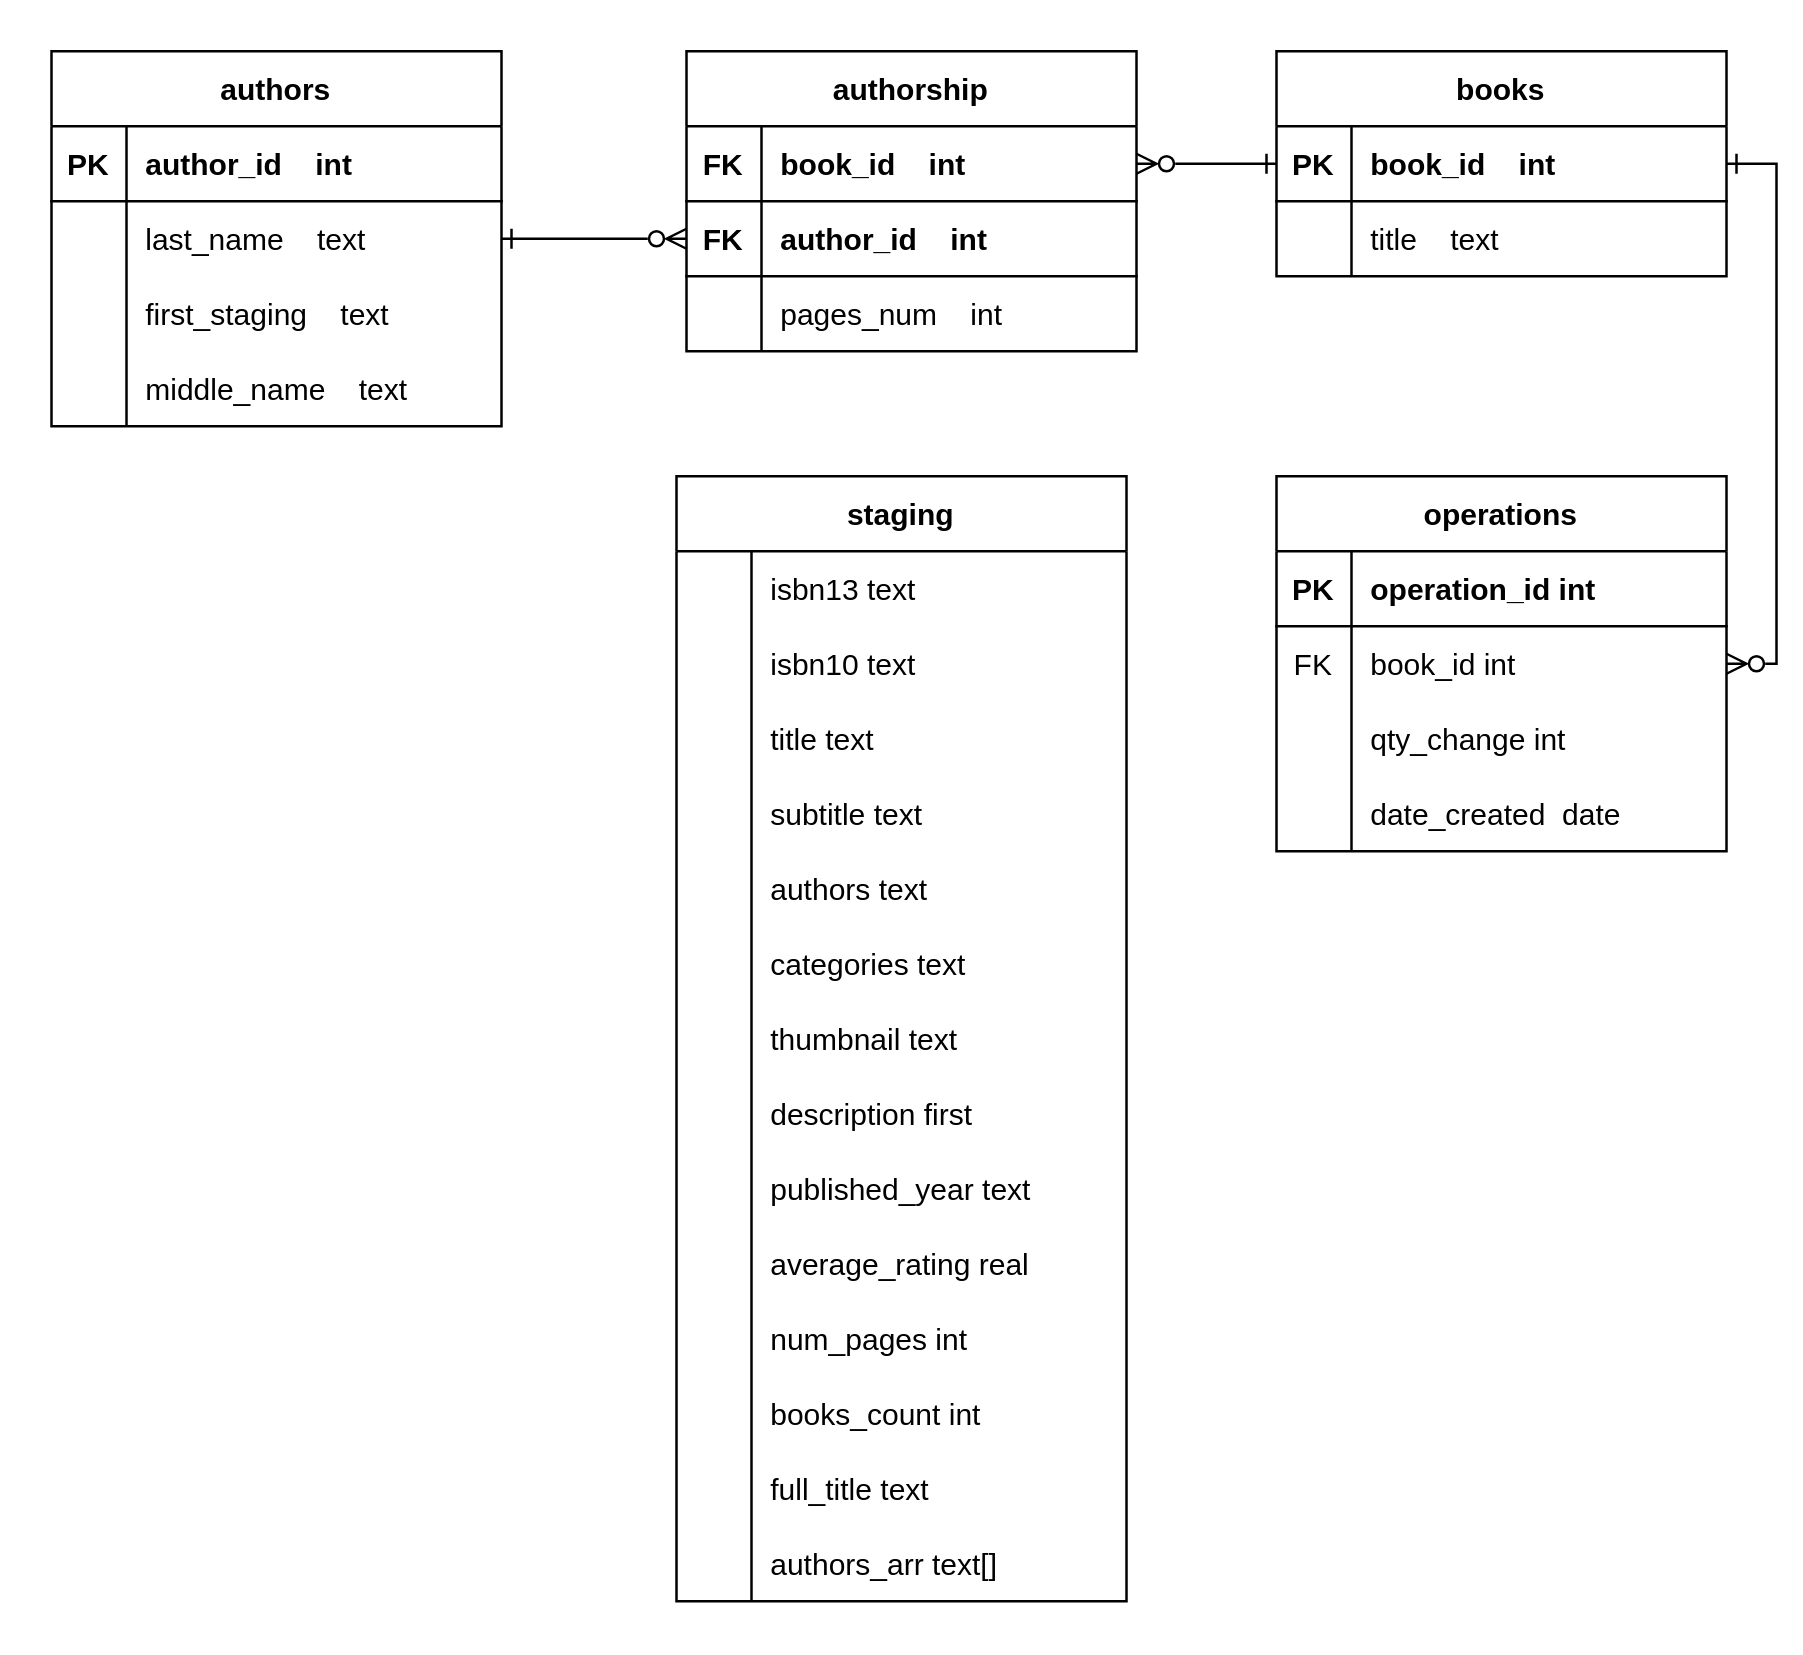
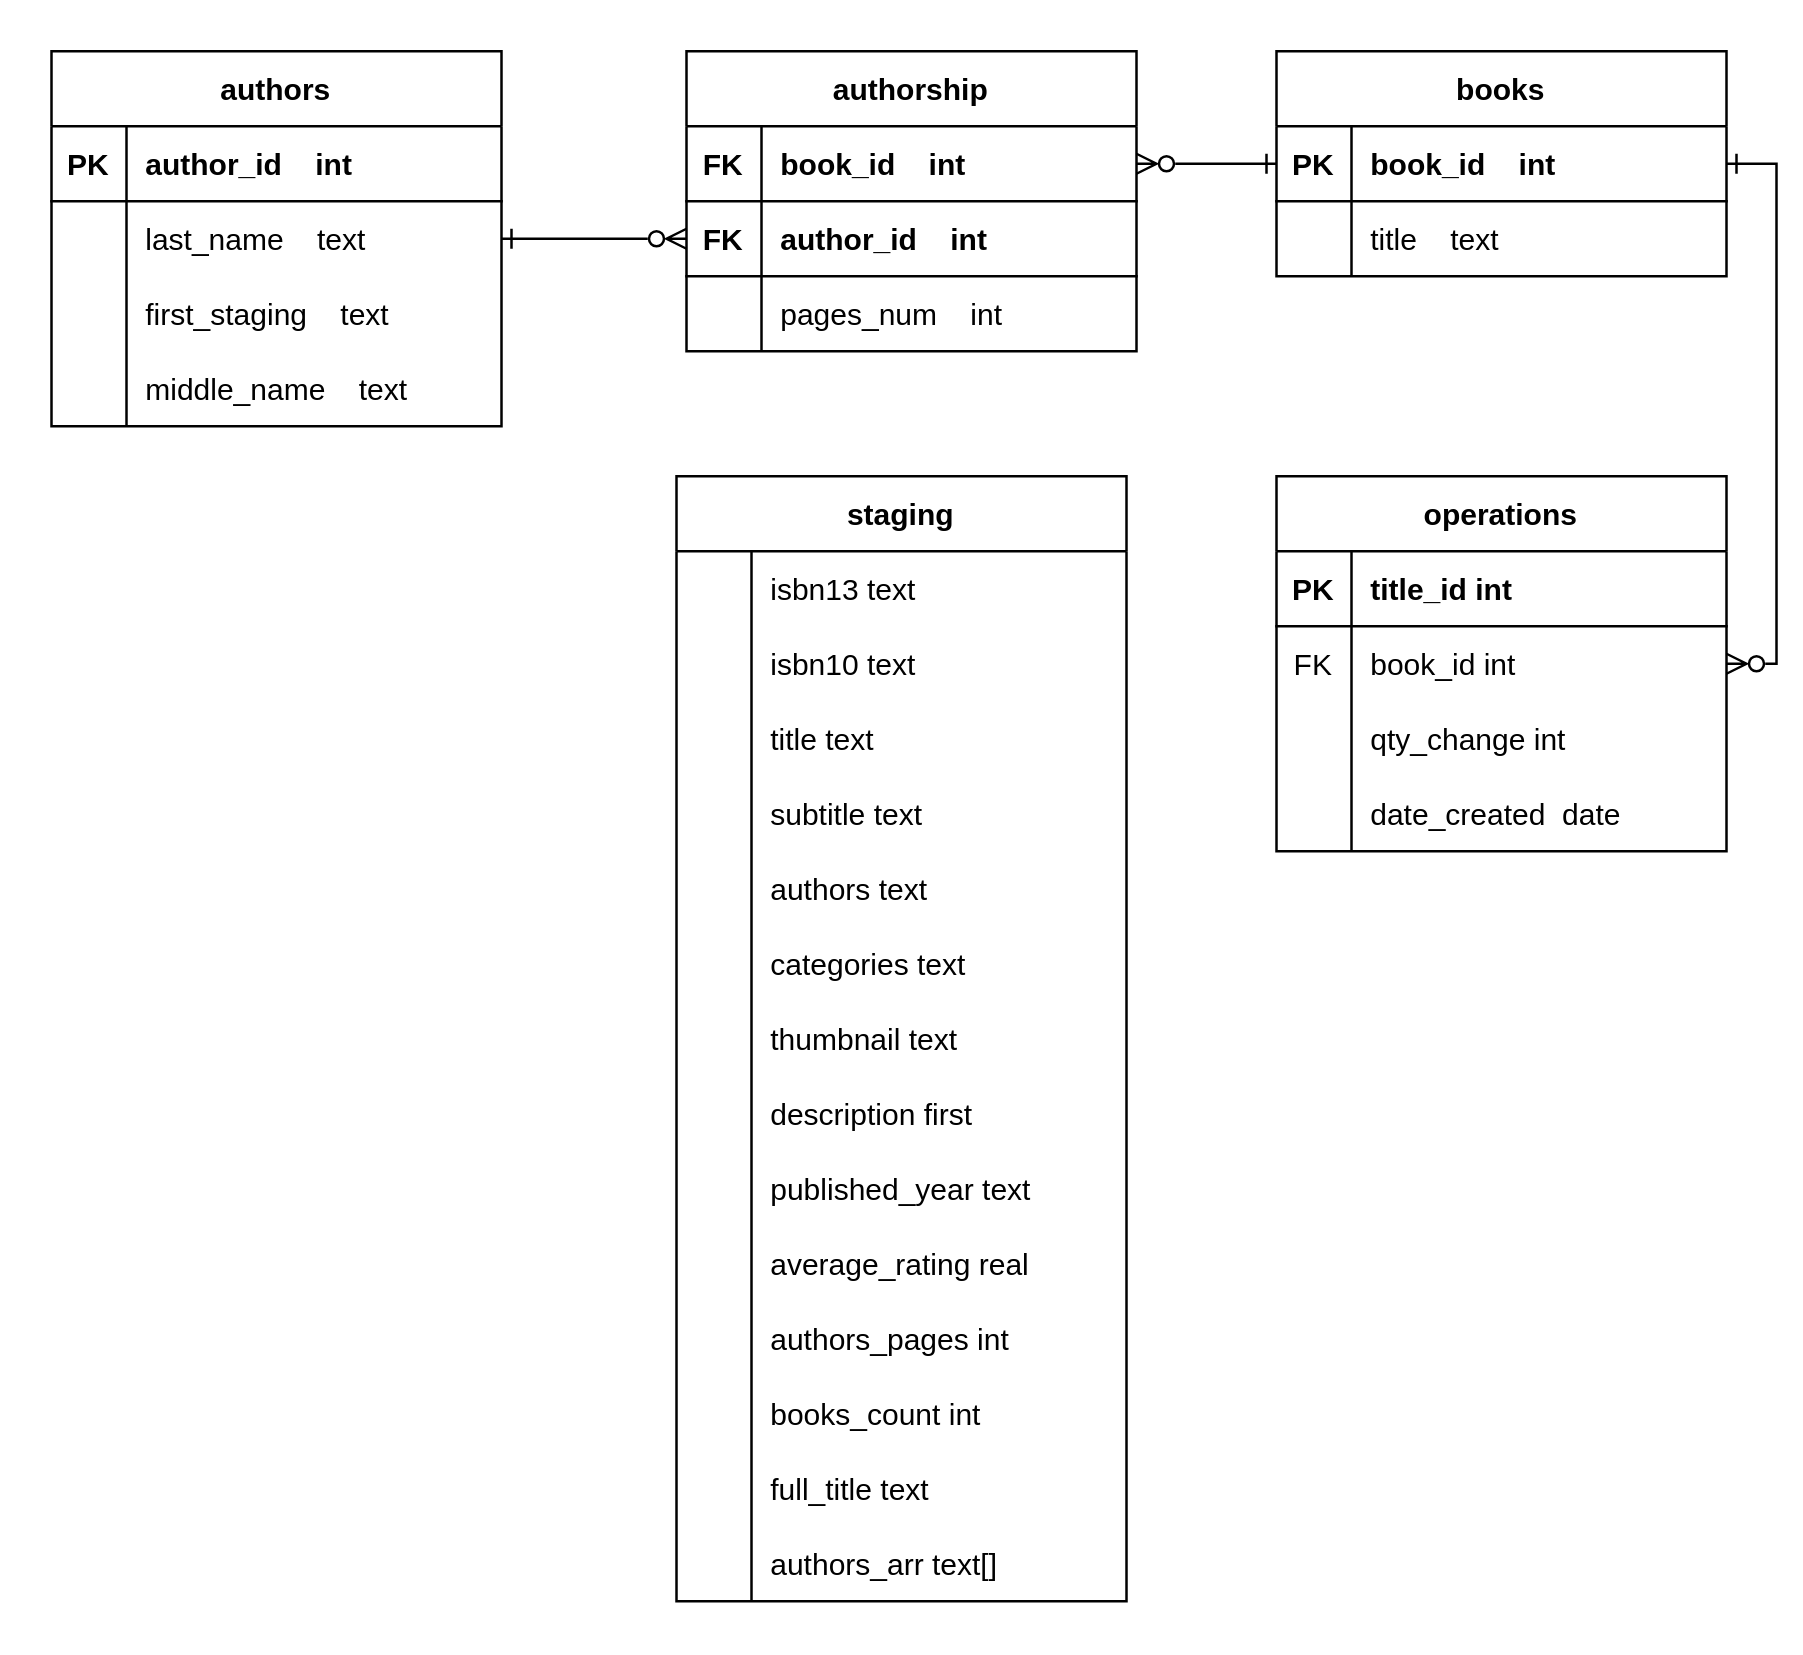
(1489, 590) -> (1451, 590)
(871, 1340) -> (905, 1340)
